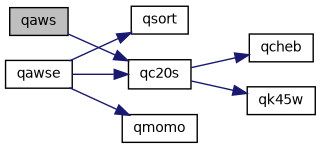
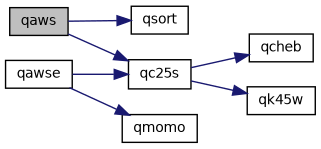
(88, 53) -> (93, 21)
(160, 74) -> (160, 74)
